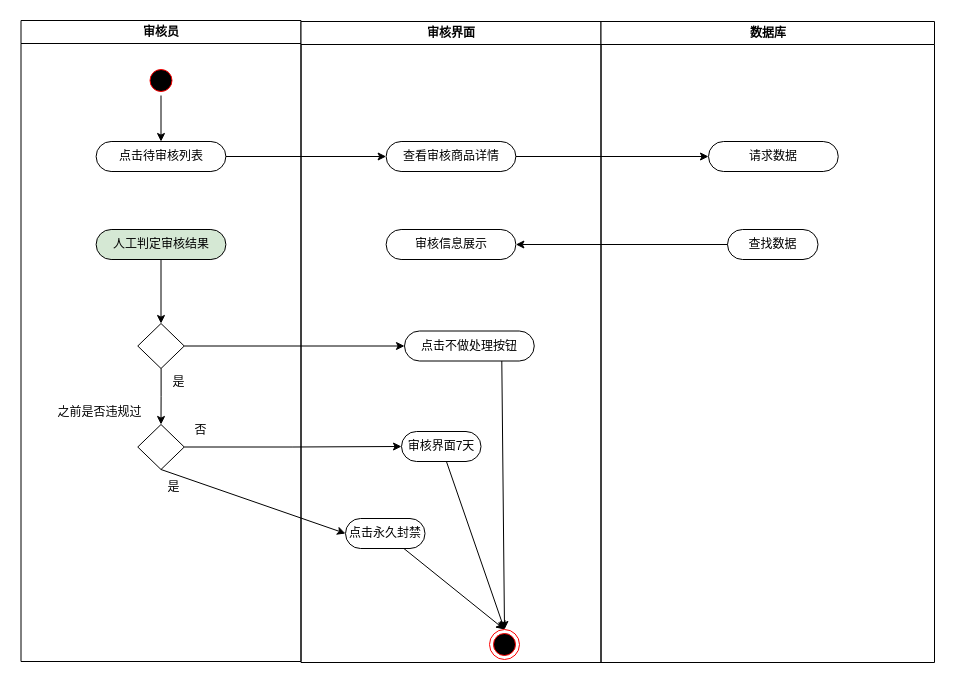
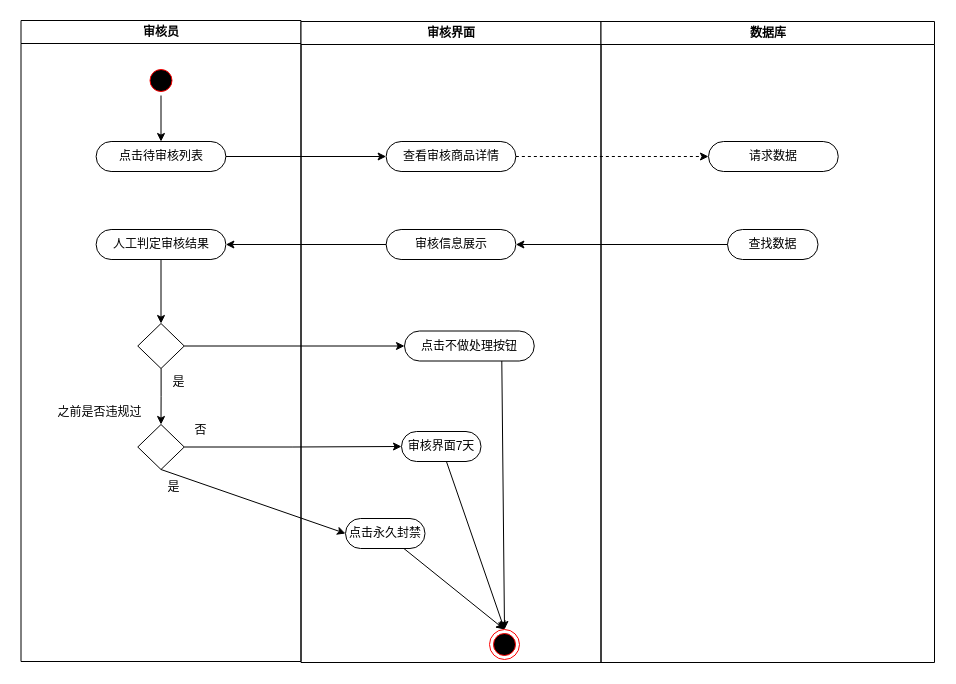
(609, 157) -> (609, 157)
(161, 245) -> (161, 245)
none -> (310, 245)
